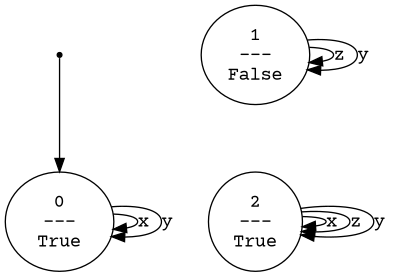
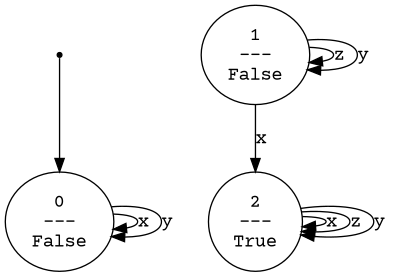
none -> (255, 132)
(60, 222) -> (60, 222)
